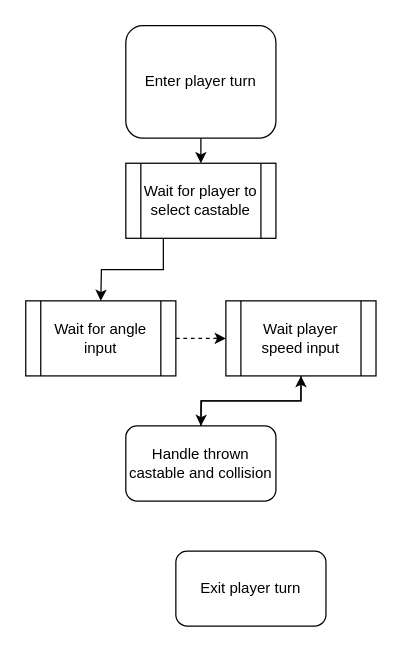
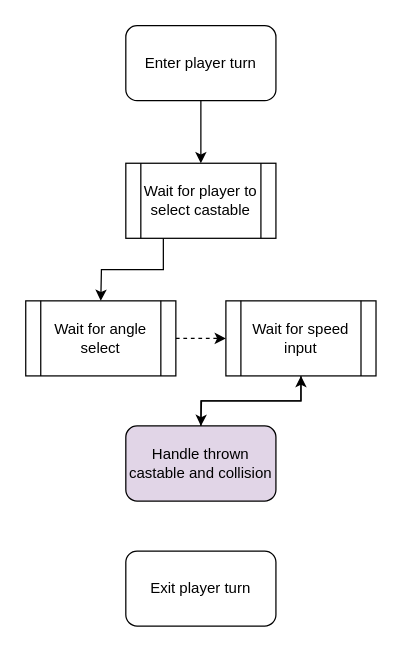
(201, 82) -> (201, 63)
(101, 338) -> (101, 338)
(301, 338) -> (301, 338)
(201, 463) -> (201, 463)
(251, 588) -> (201, 588)
